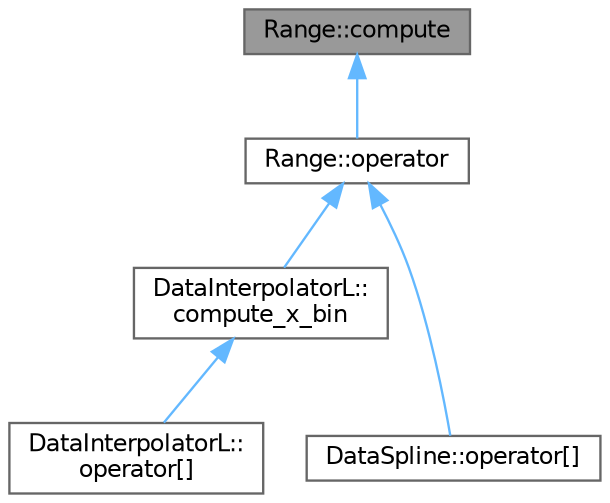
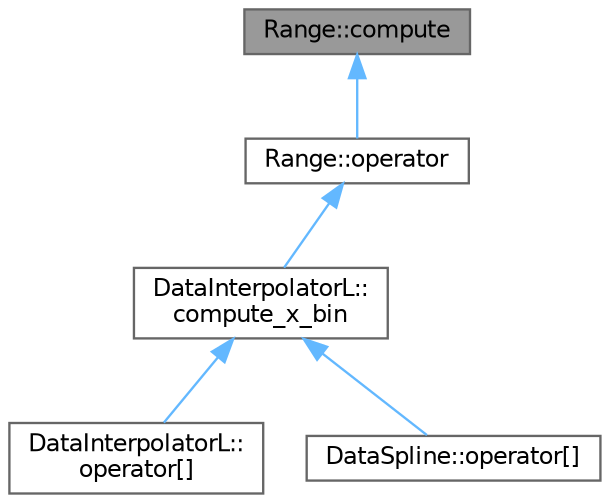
(424, 317) -> (375, 394)
